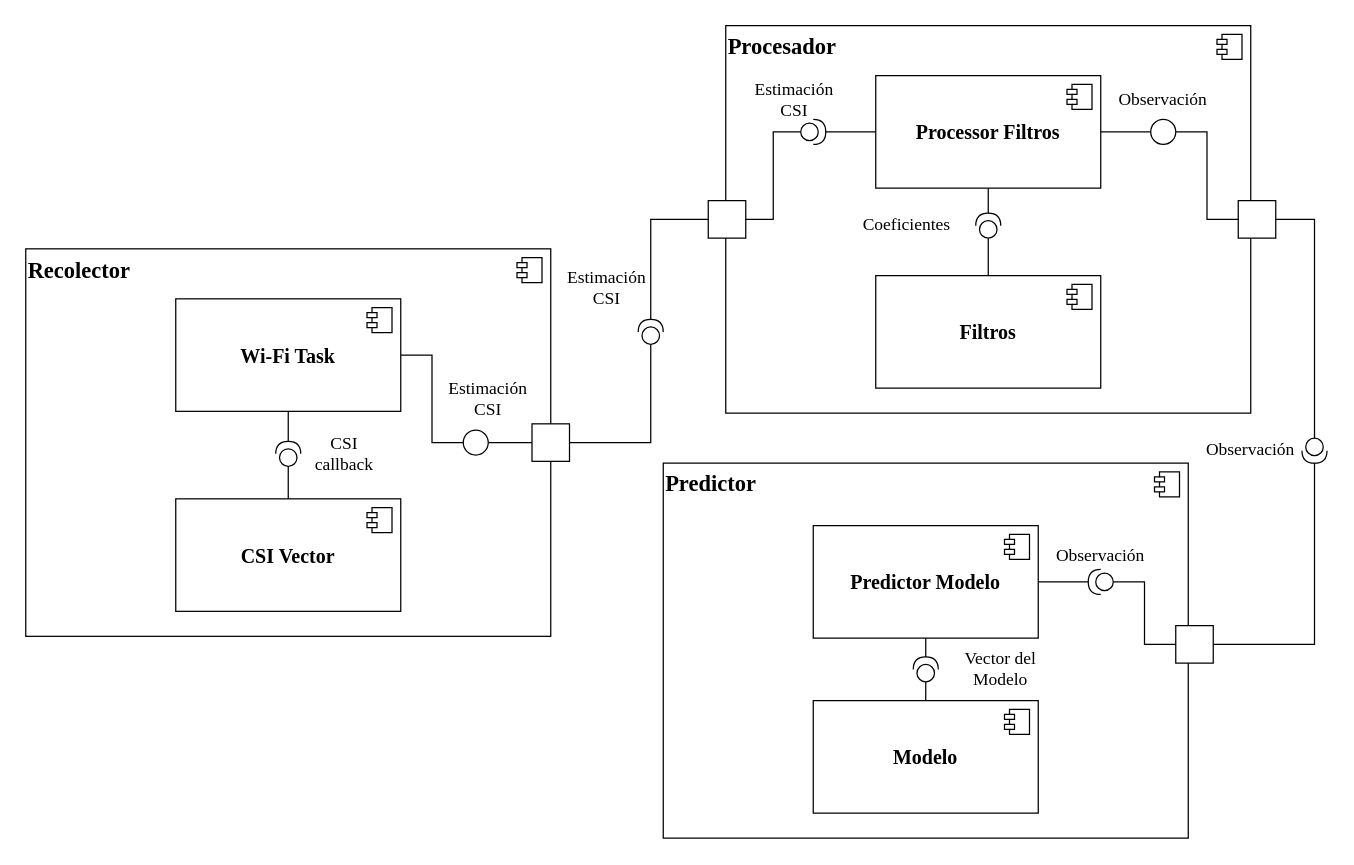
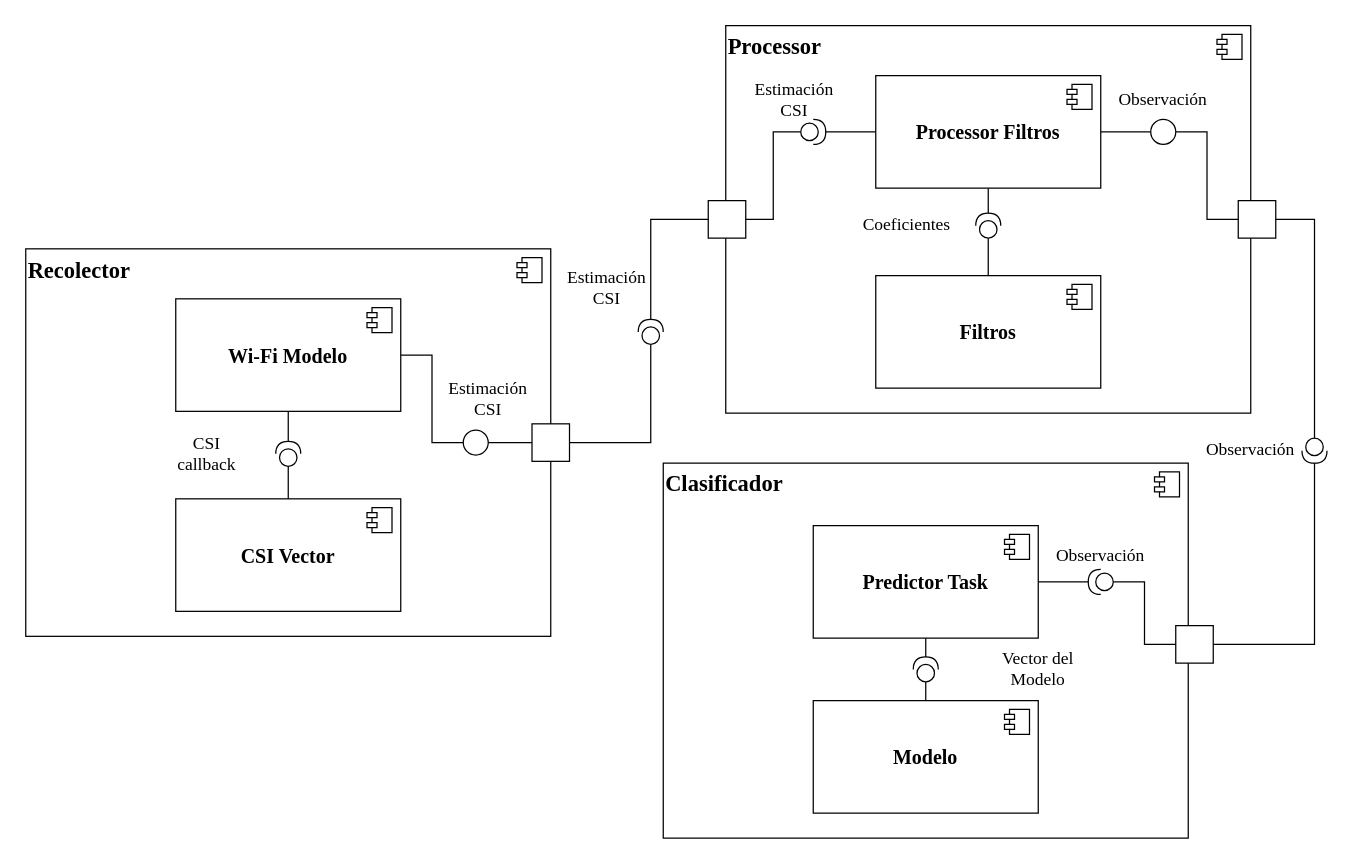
(791, 48) -> (785, 48)
(288, 356) -> (288, 356)
(344, 454) -> (207, 454)
(719, 485) -> (732, 485)
(926, 582) -> (926, 582)
(1001, 669) -> (1038, 669)
